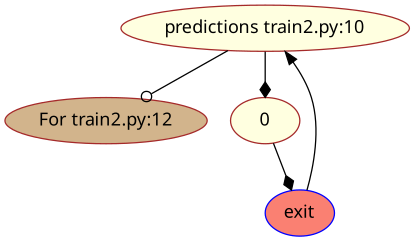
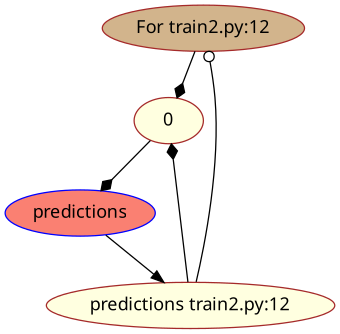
(265, 28) -> (191, 305)
none -> (189, 67)
(300, 213) -> (80, 213)
